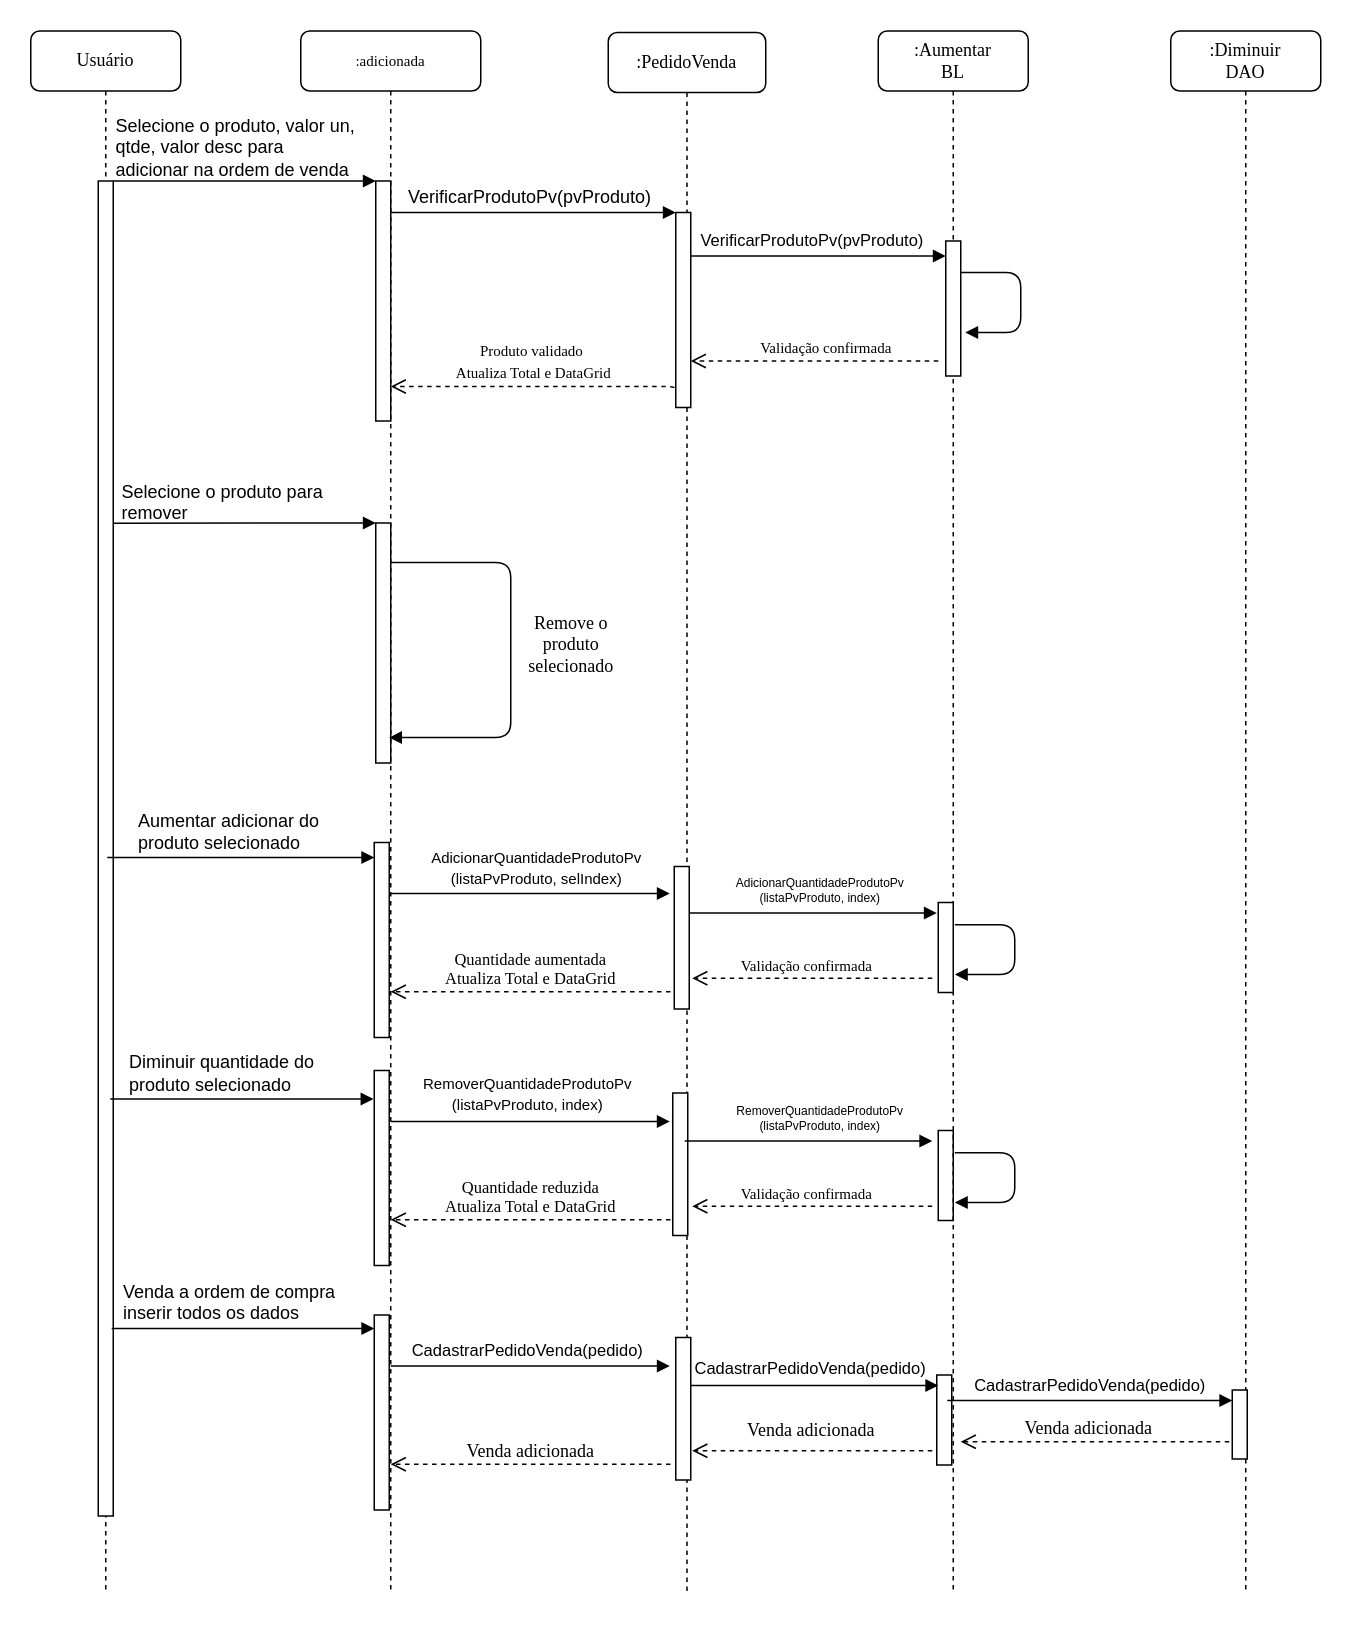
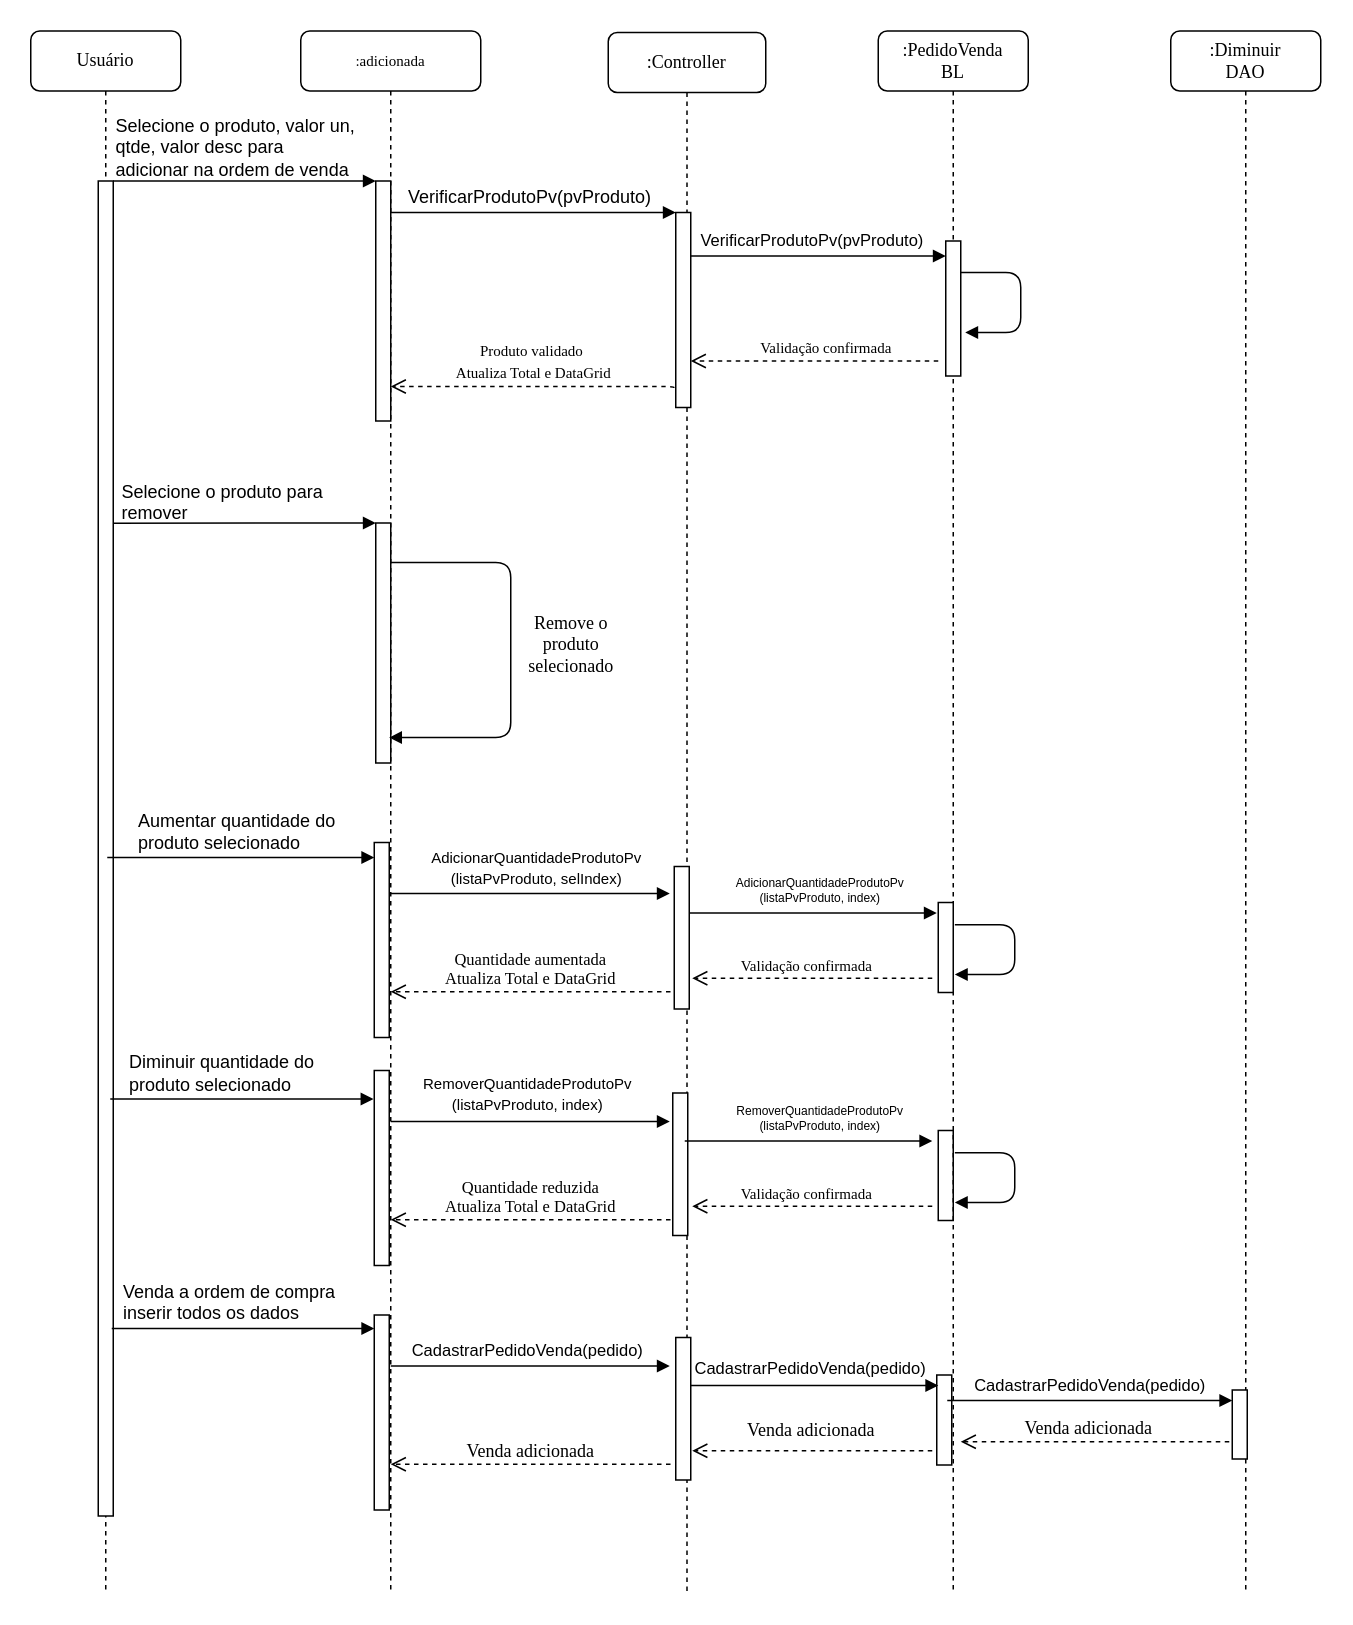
(953, 61) -> (953, 61)
(687, 62) -> (687, 62)
(235, 832) -> (243, 832)
